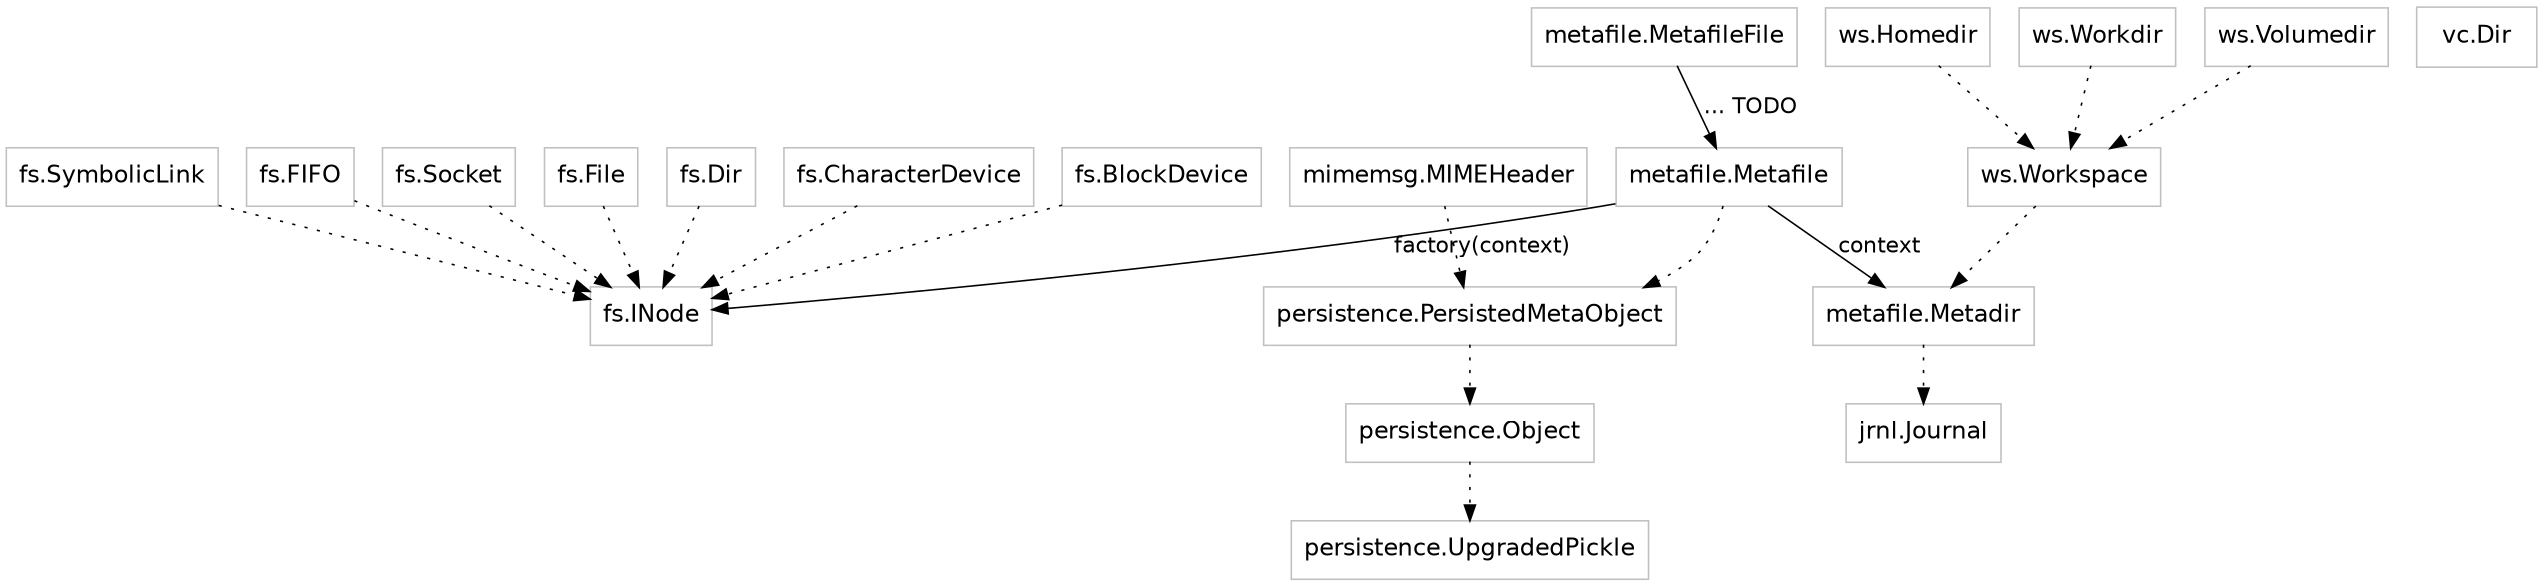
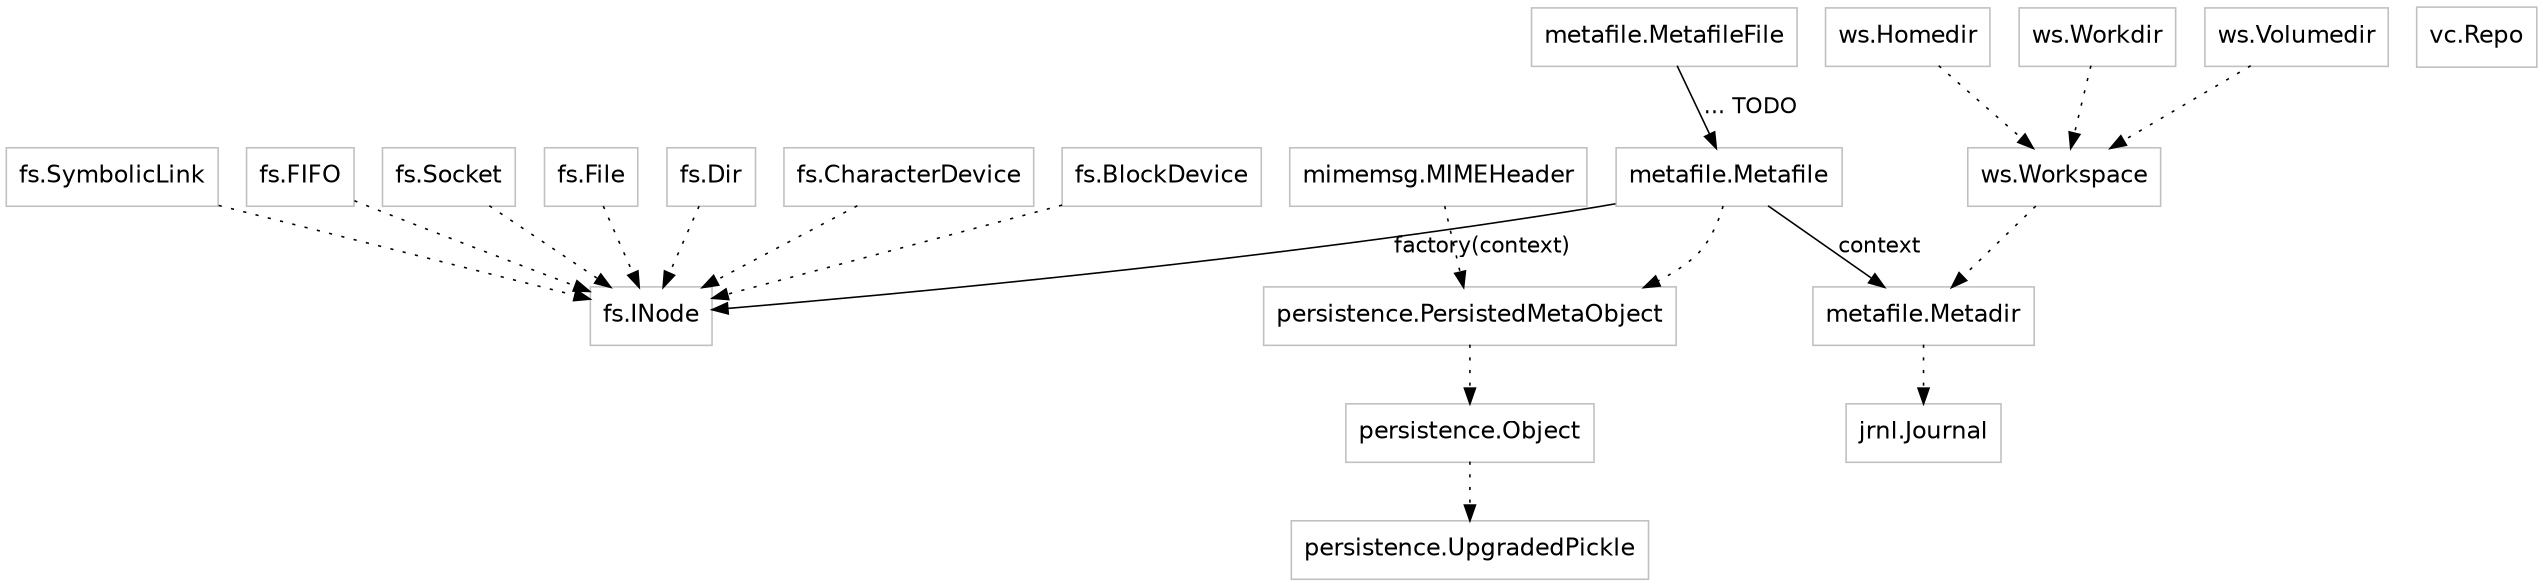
(2477, 37) -> (2477, 37)
